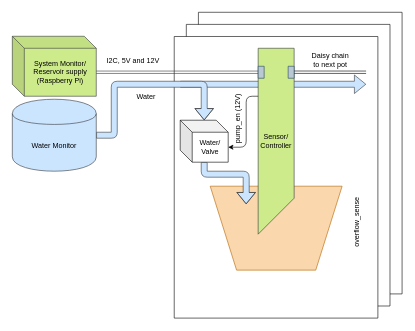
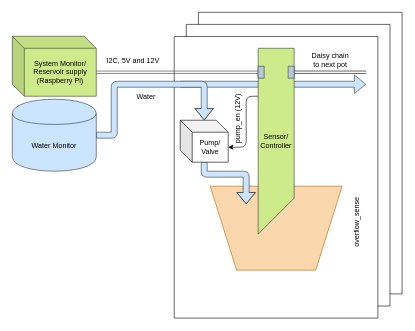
(210, 147) -> (210, 147)
